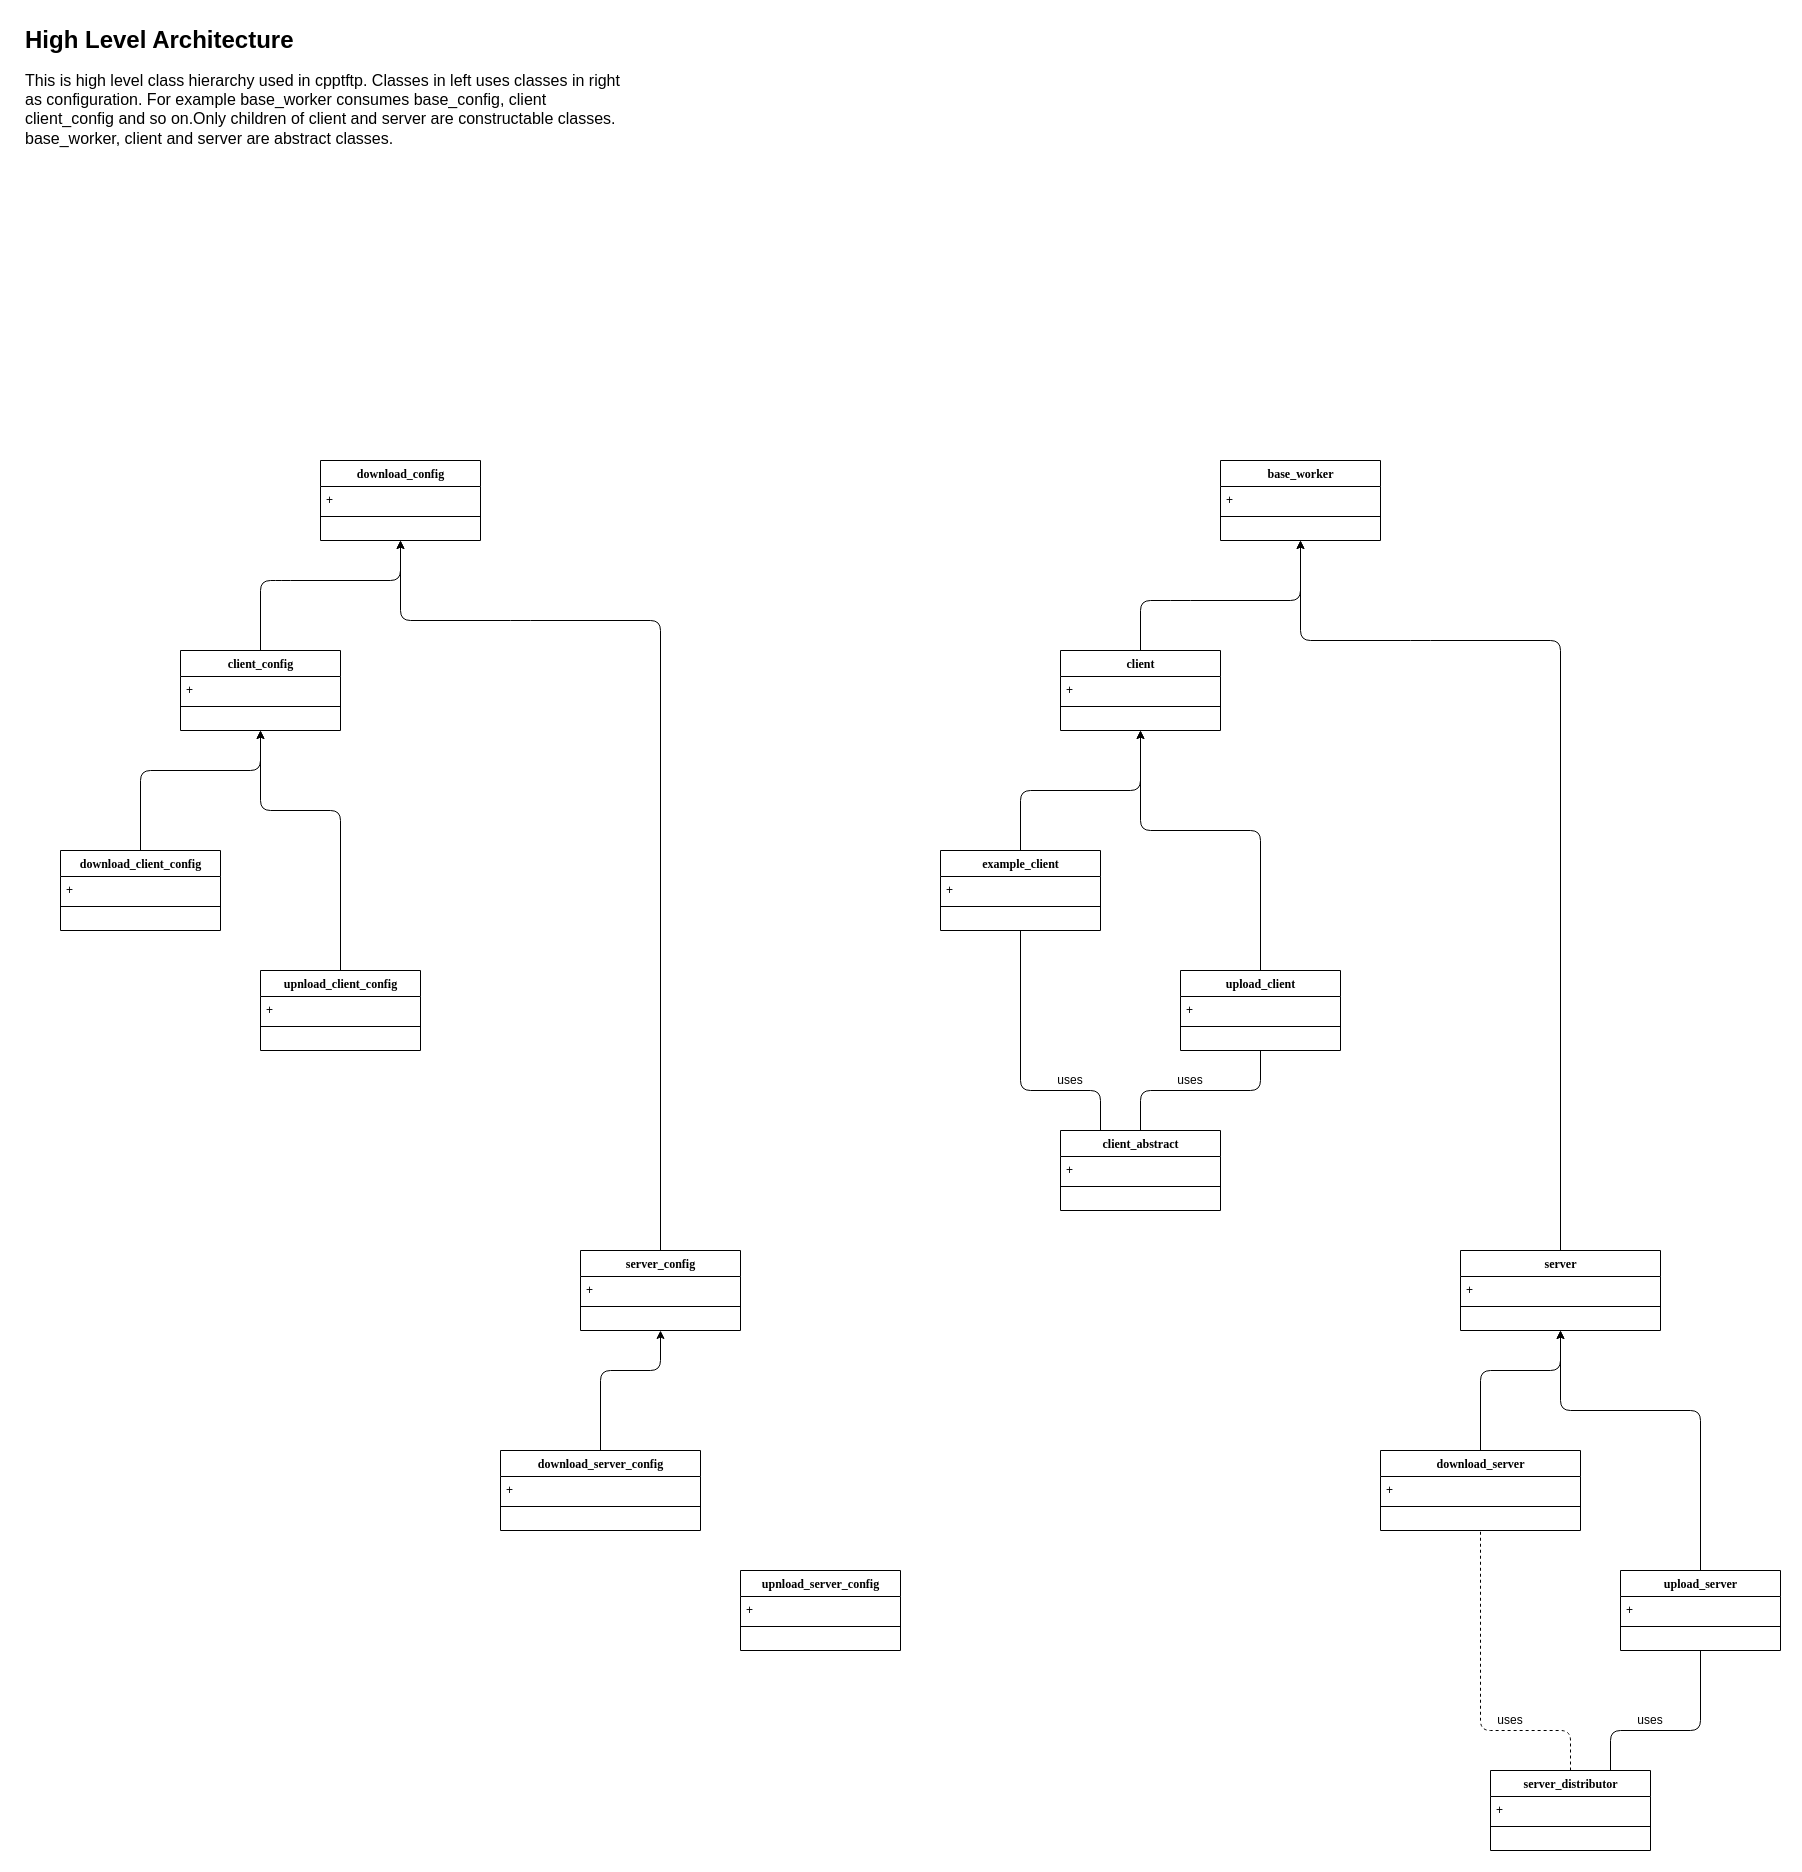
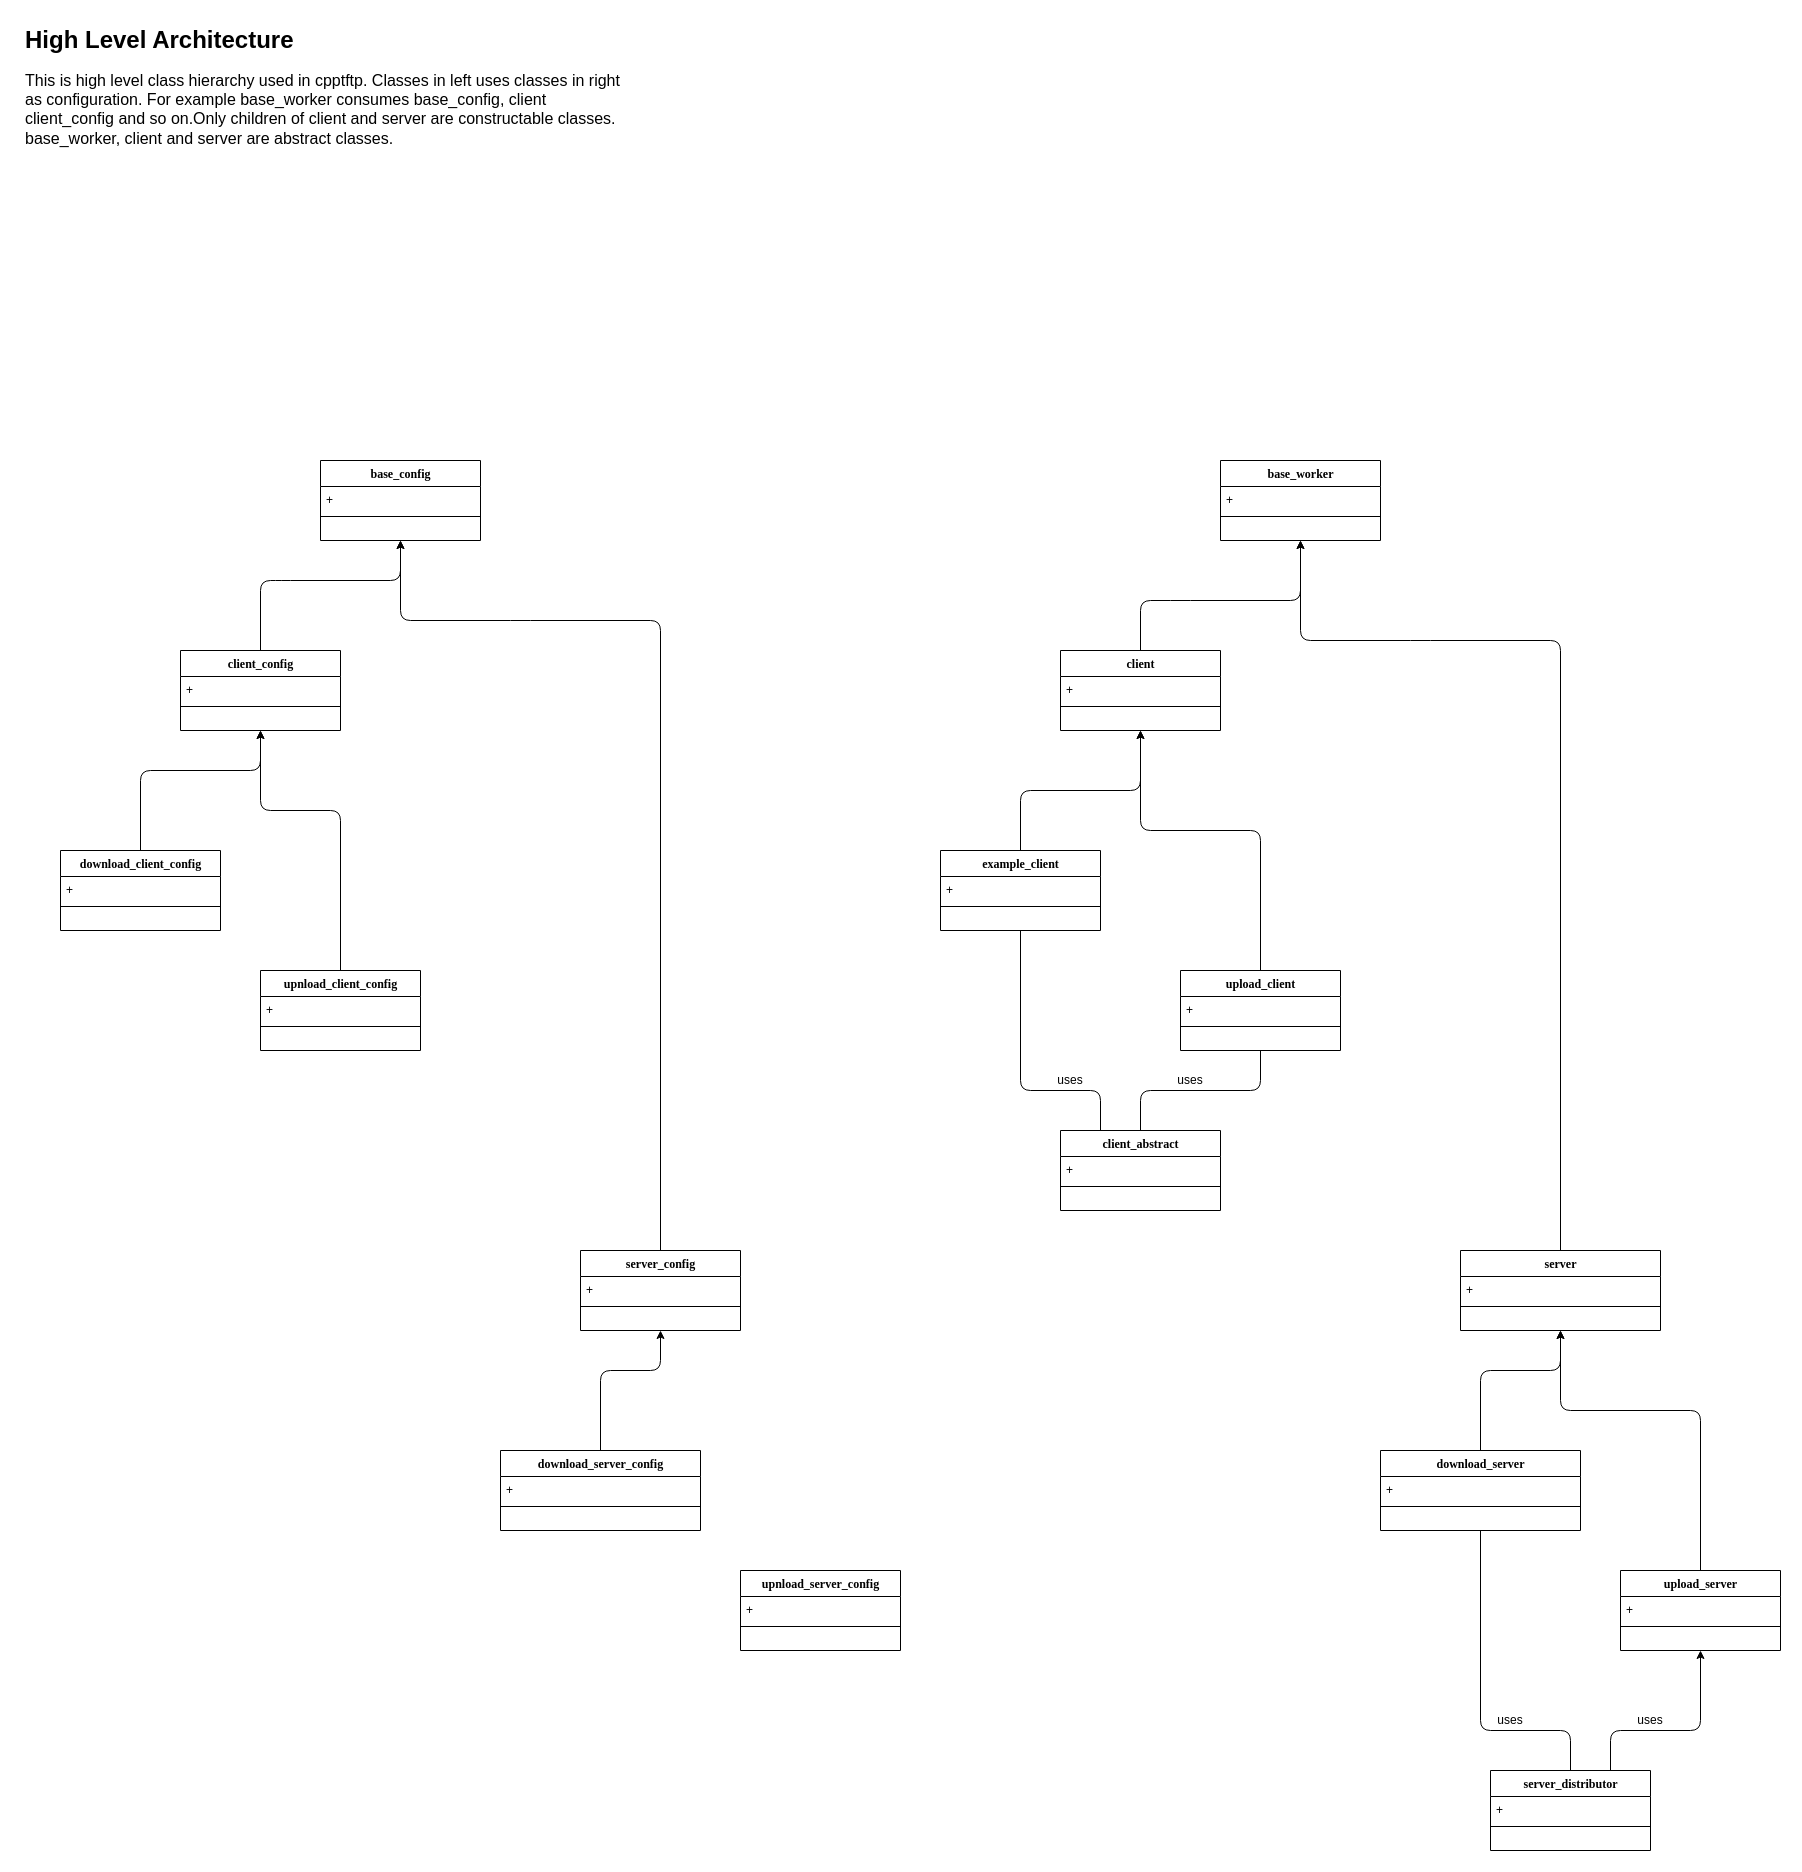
(401, 475) -> (401, 475)
(1701, 1656) -> (1701, 1658)
(1481, 1685) -> (1481, 1685)
